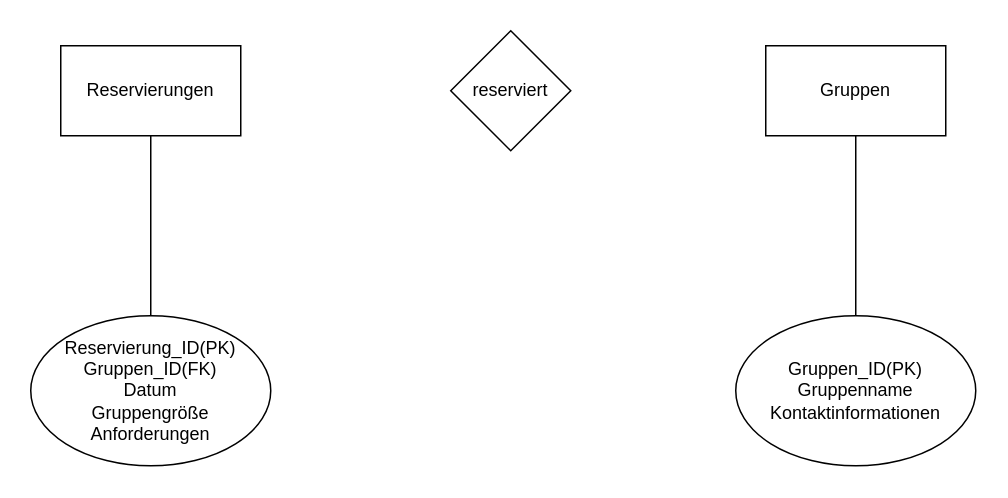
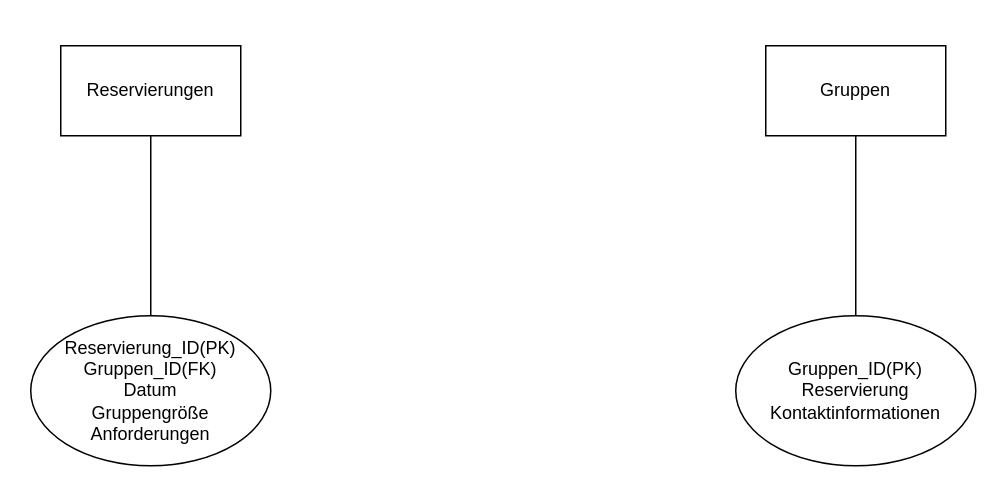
(511, 91) -> none
(856, 391) -> (856, 391)
